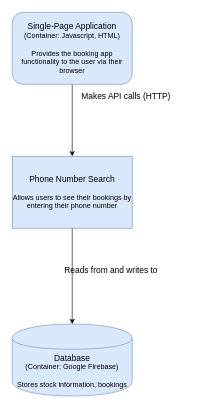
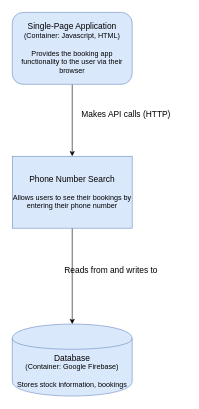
(126, 96) -> (126, 114)
